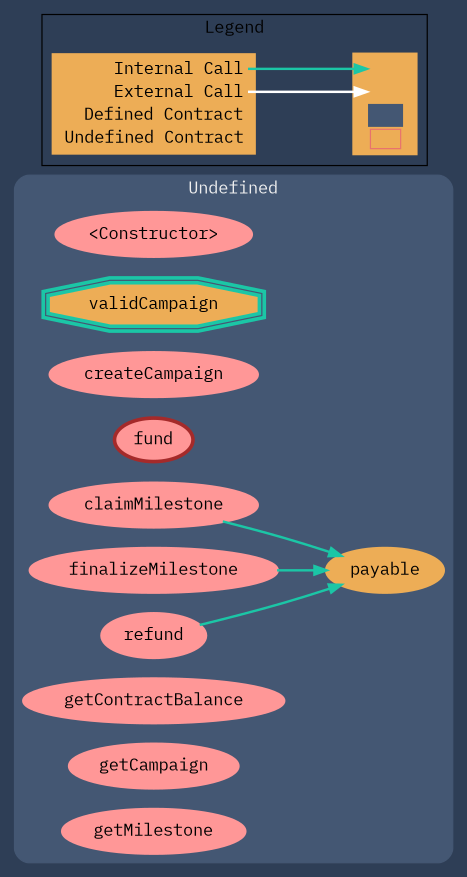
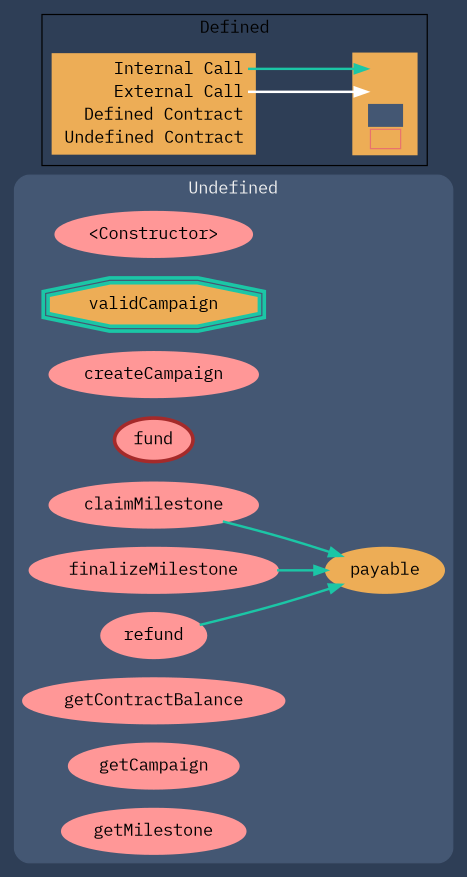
(235, 28) -> (235, 28)
